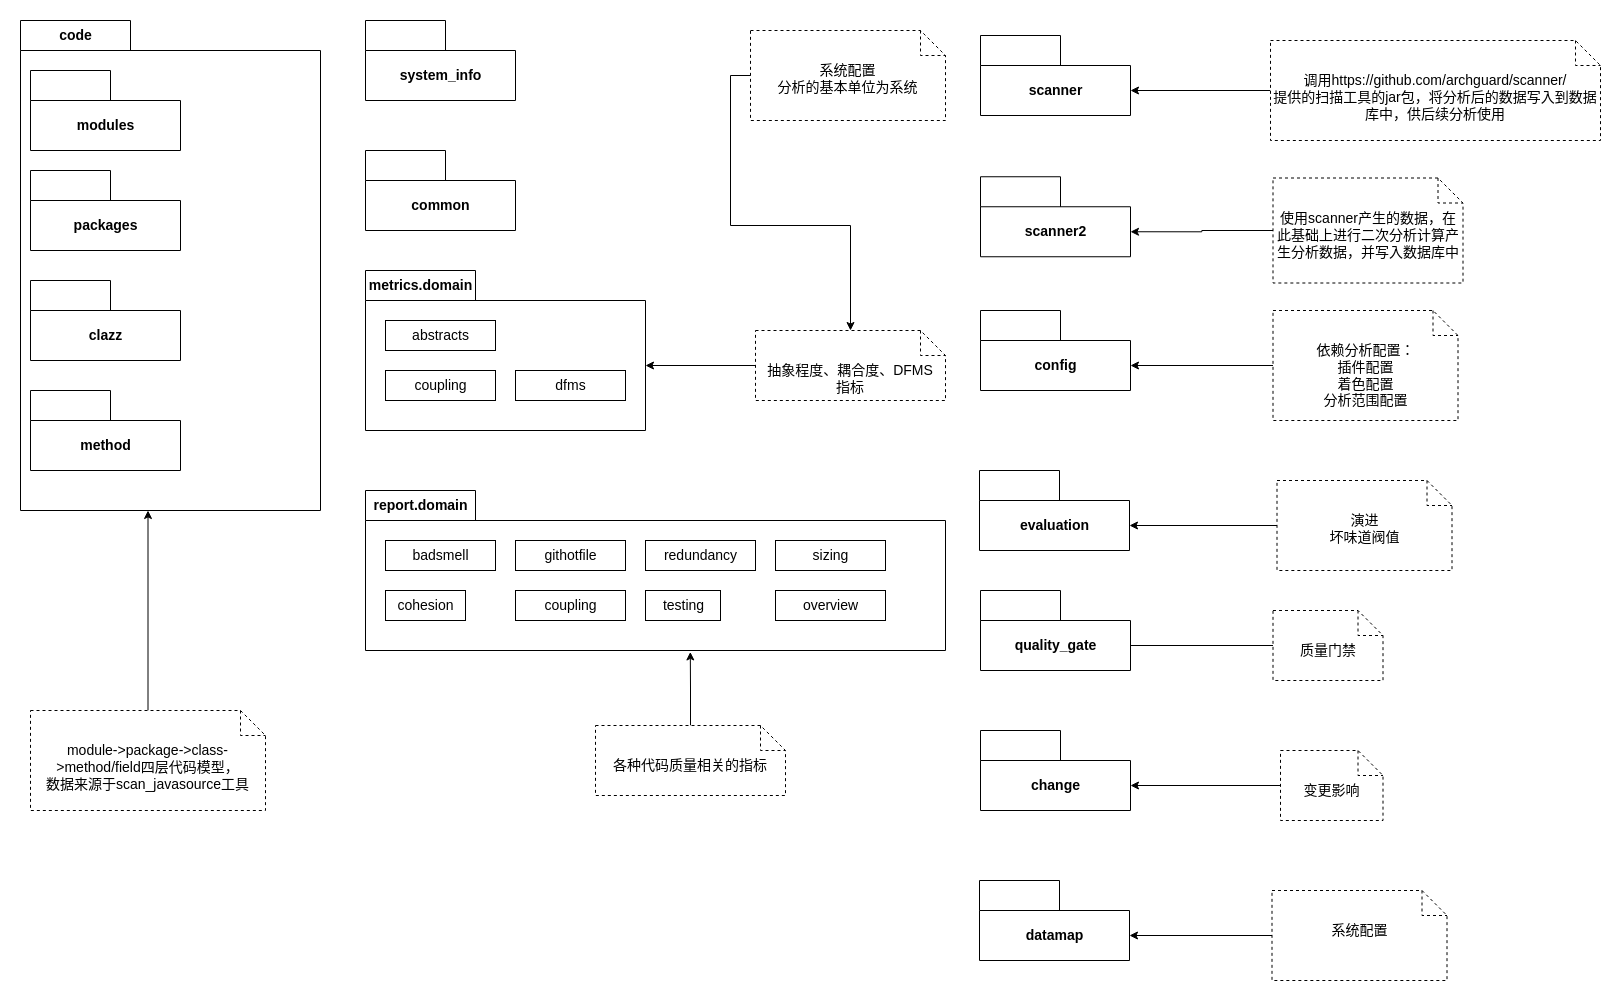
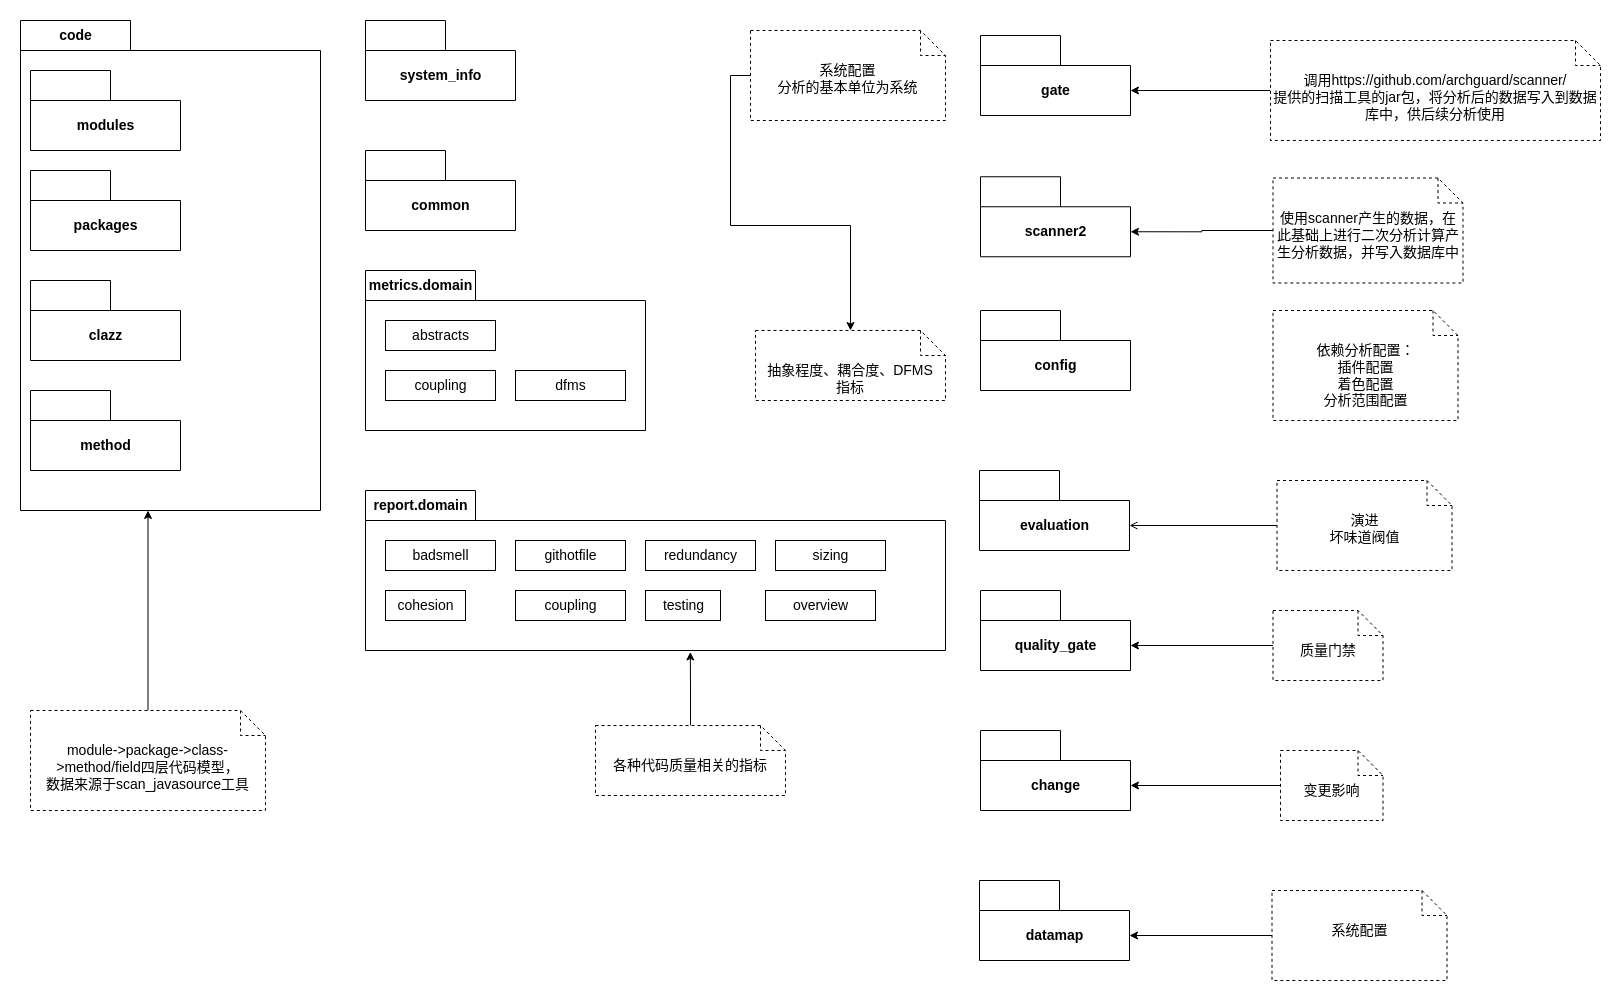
(1056, 91) -> (1056, 91)
(704, 366) -> none
(1205, 366) -> none
(1138, 526) -> (1136, 526)
(831, 606) -> (821, 606)
(1136, 646) -> (1139, 646)
